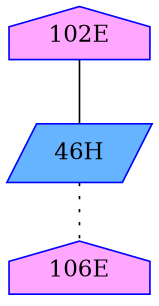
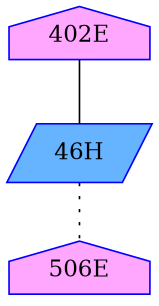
(79, 36) -> (79, 36)
(79, 270) -> (79, 270)
